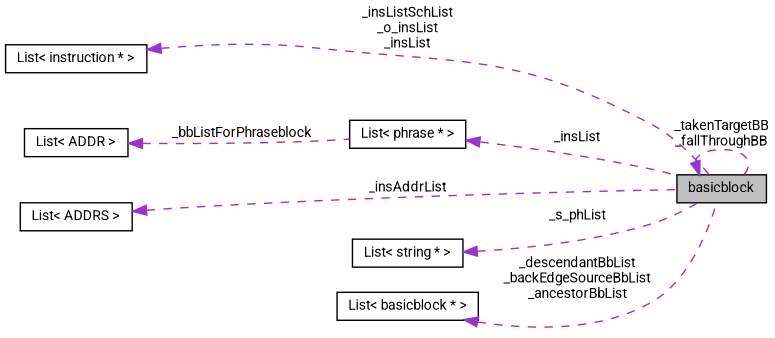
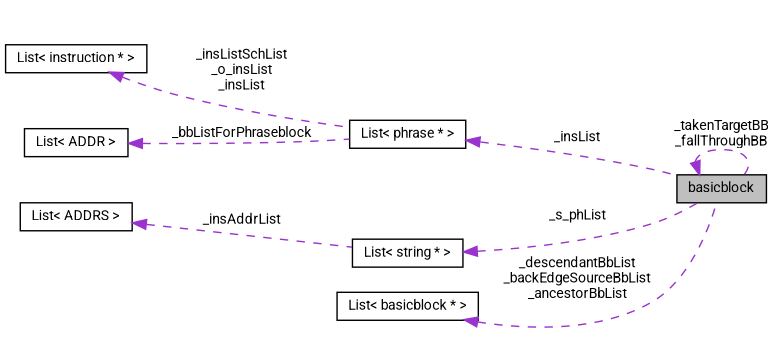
(451, 60) -> (234, 108)
(412, 197) -> (249, 236)
